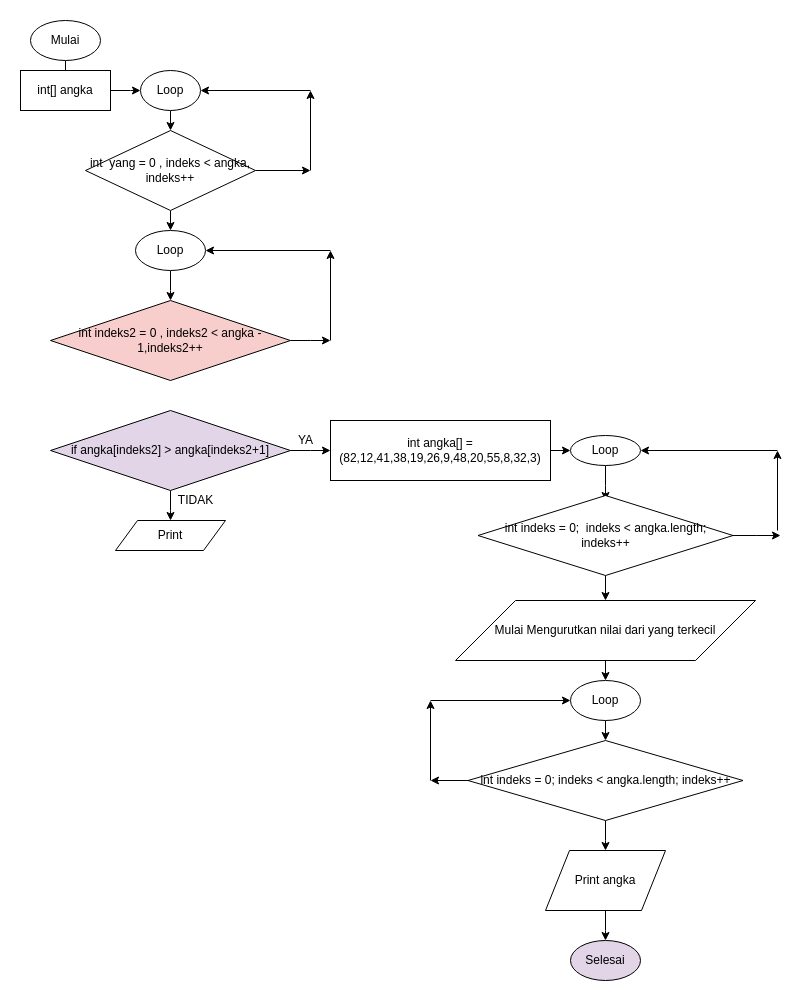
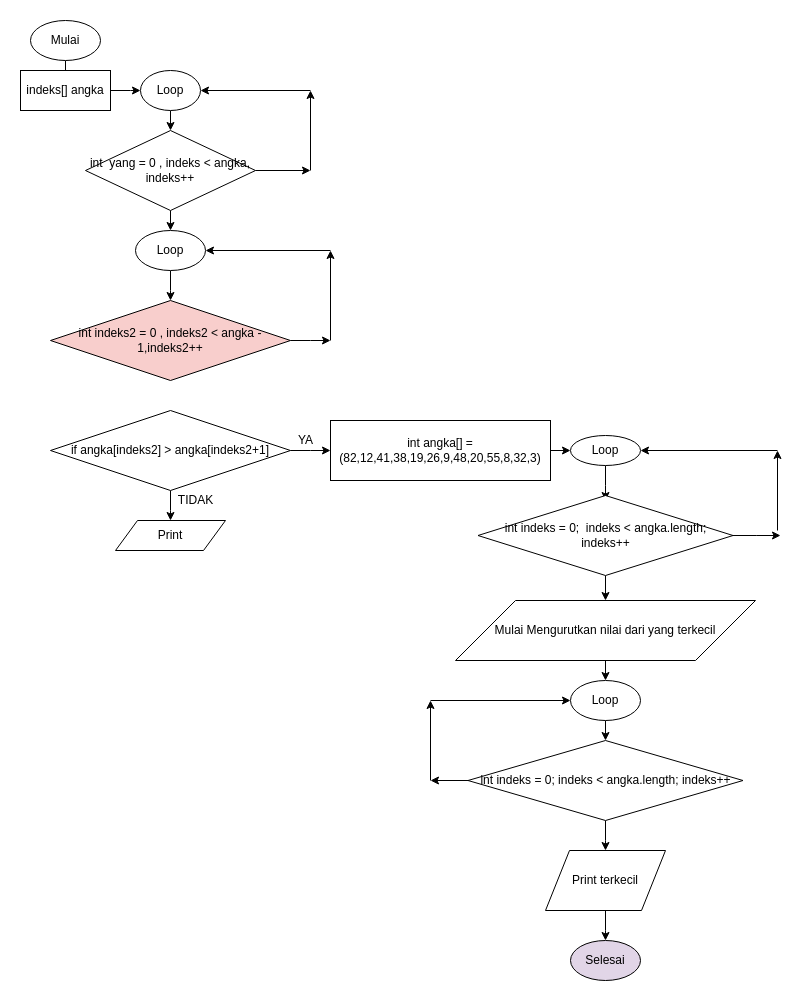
(66, 91) -> (66, 91)
(171, 451) -> (171, 451)
(606, 881) -> (606, 881)
